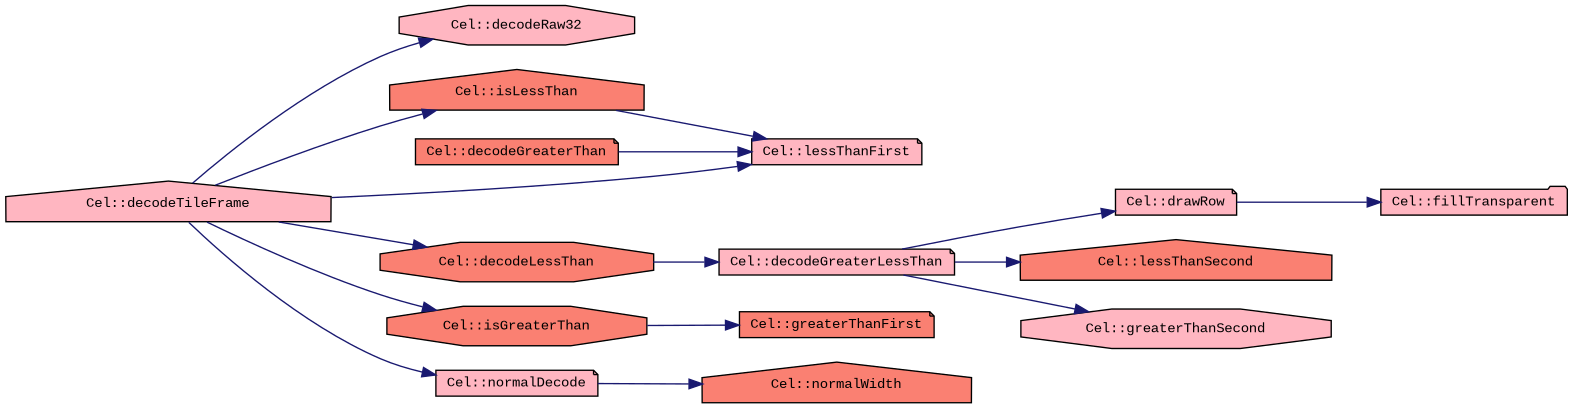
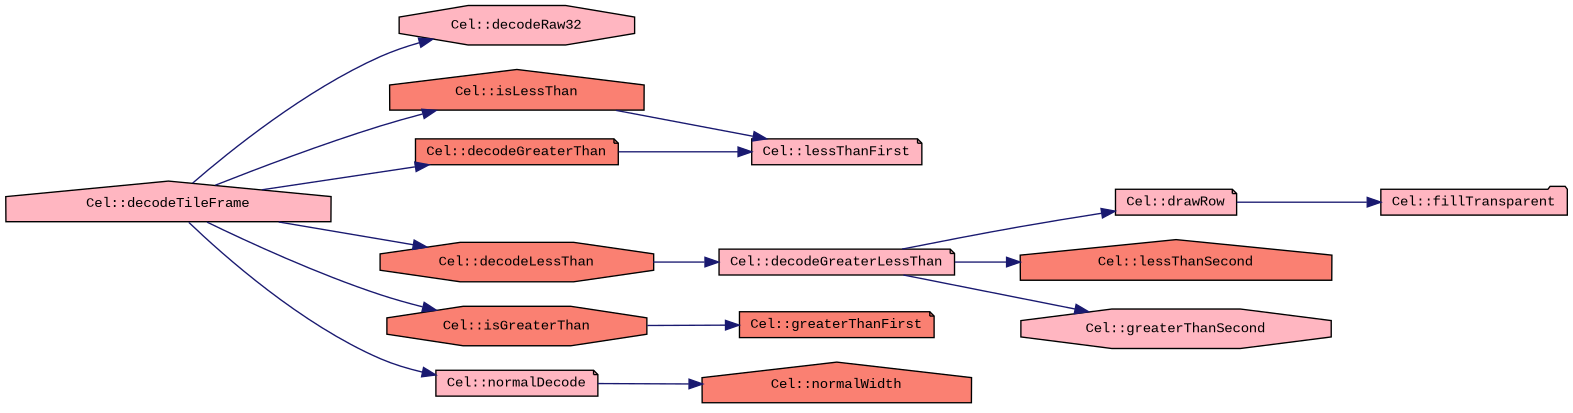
(535, 186) -> (338, 178)
